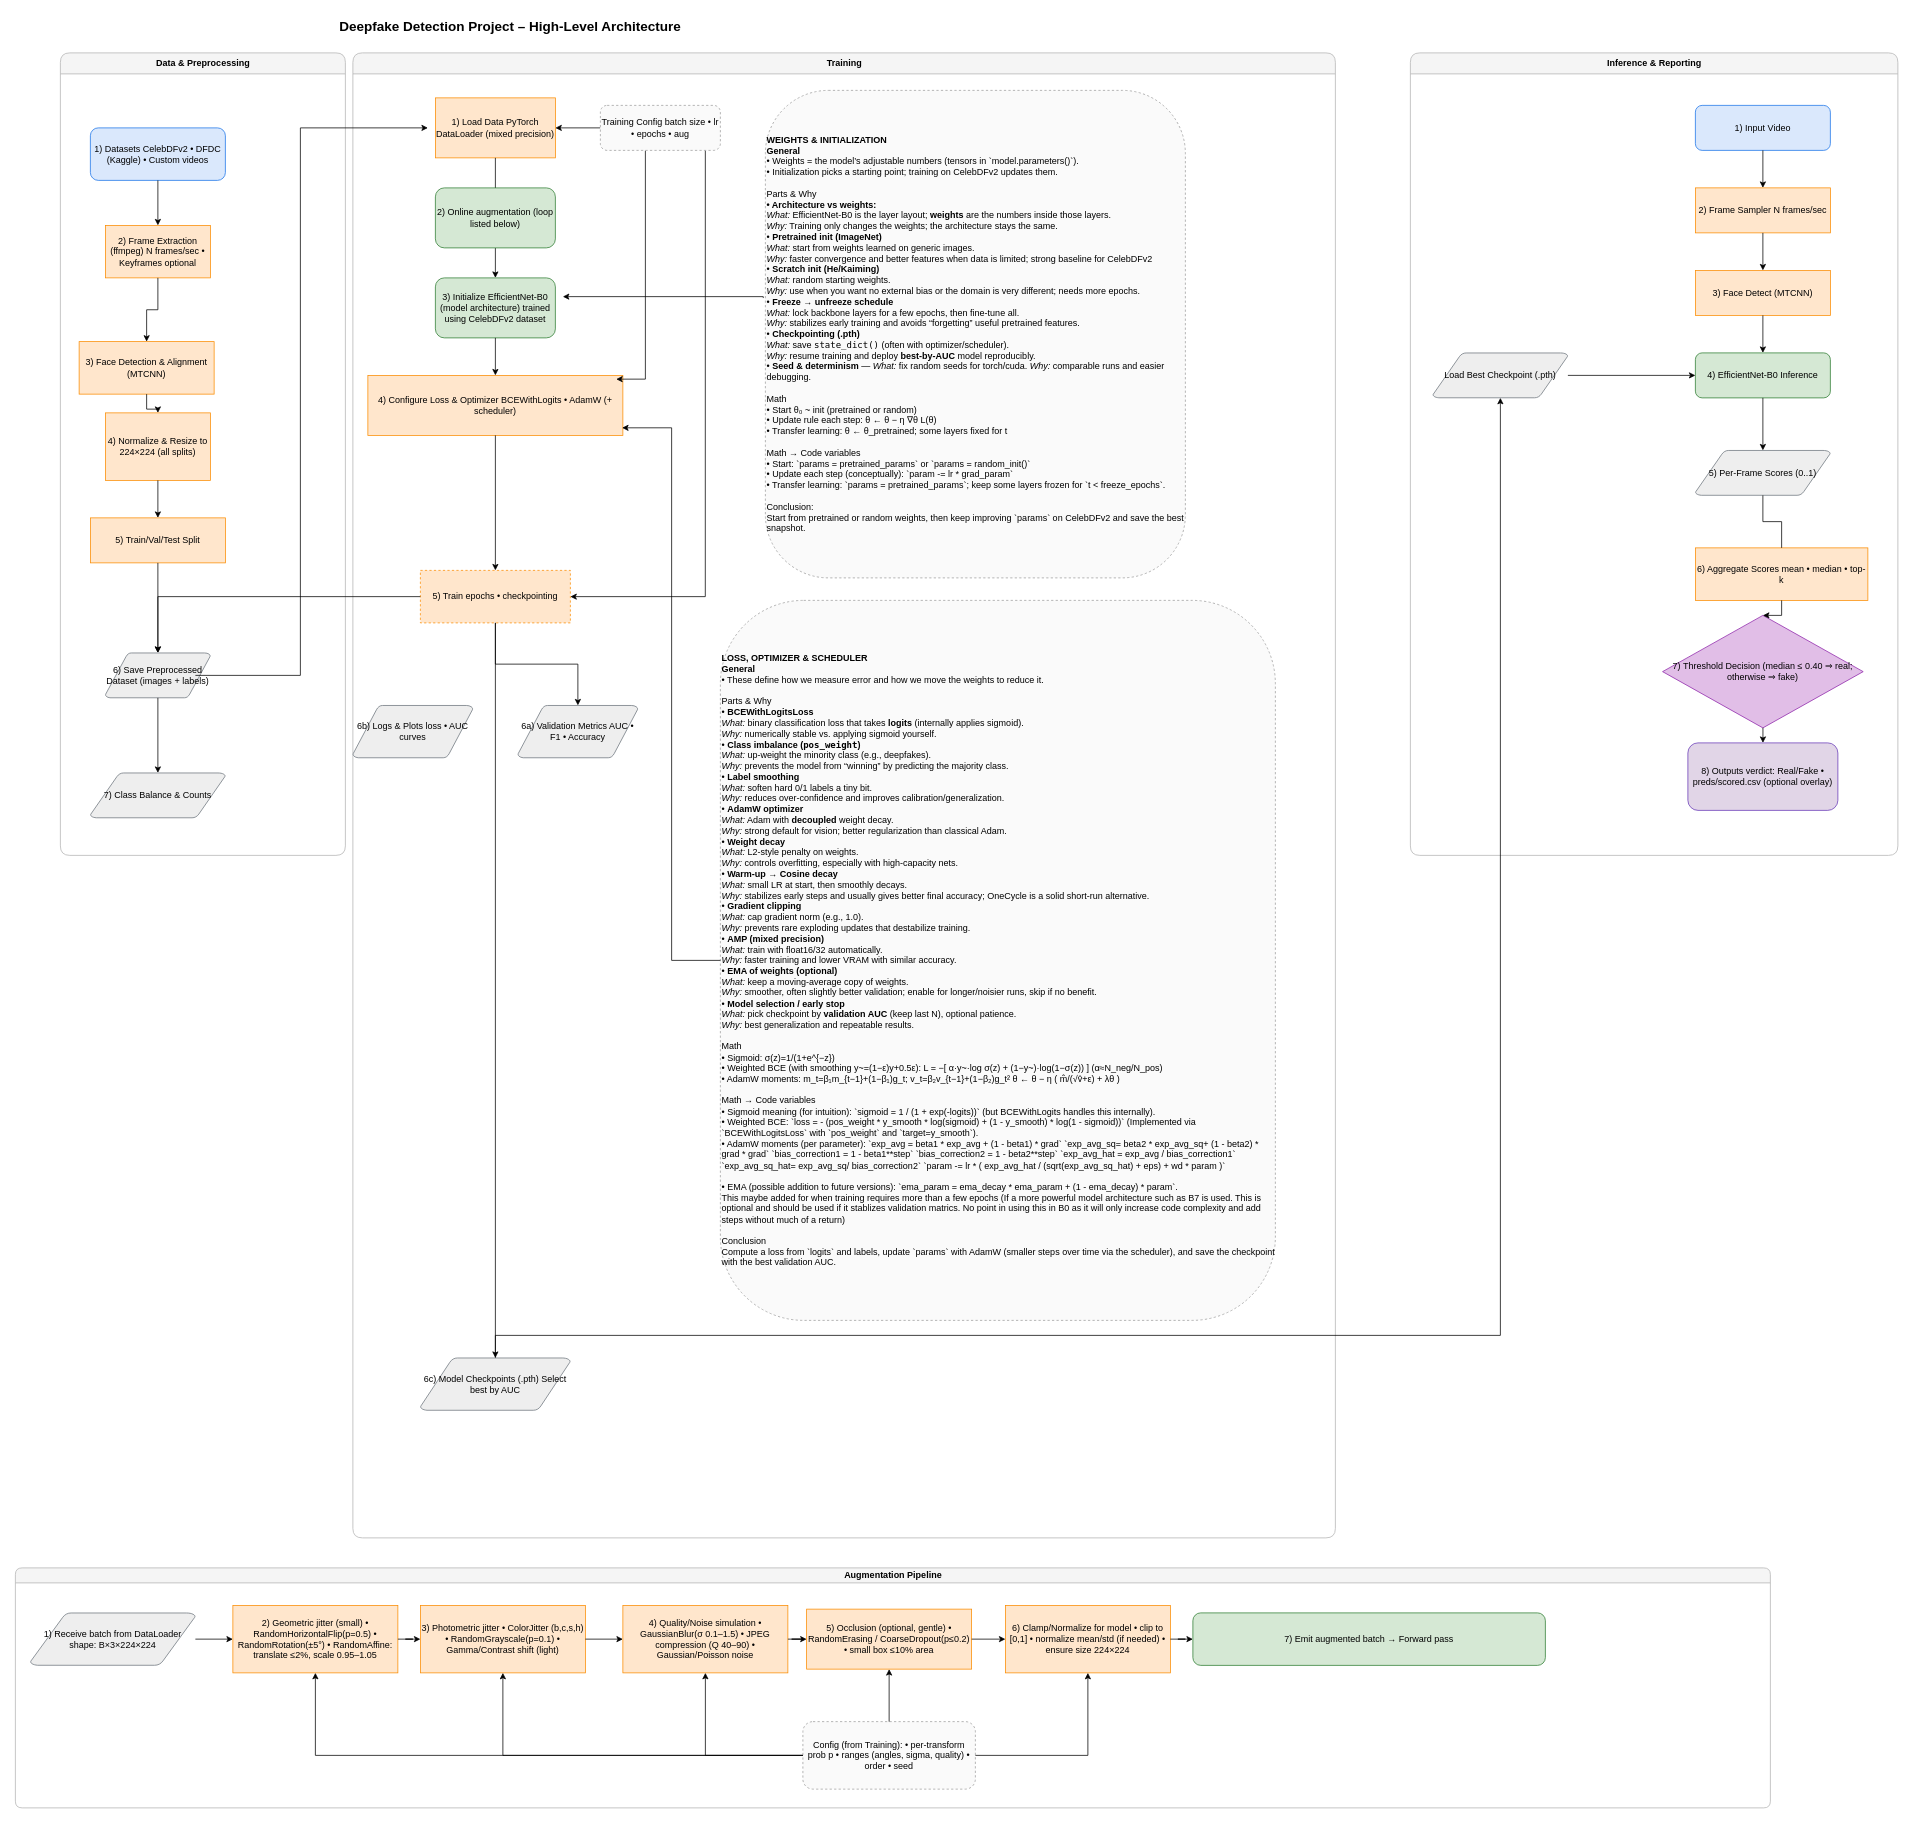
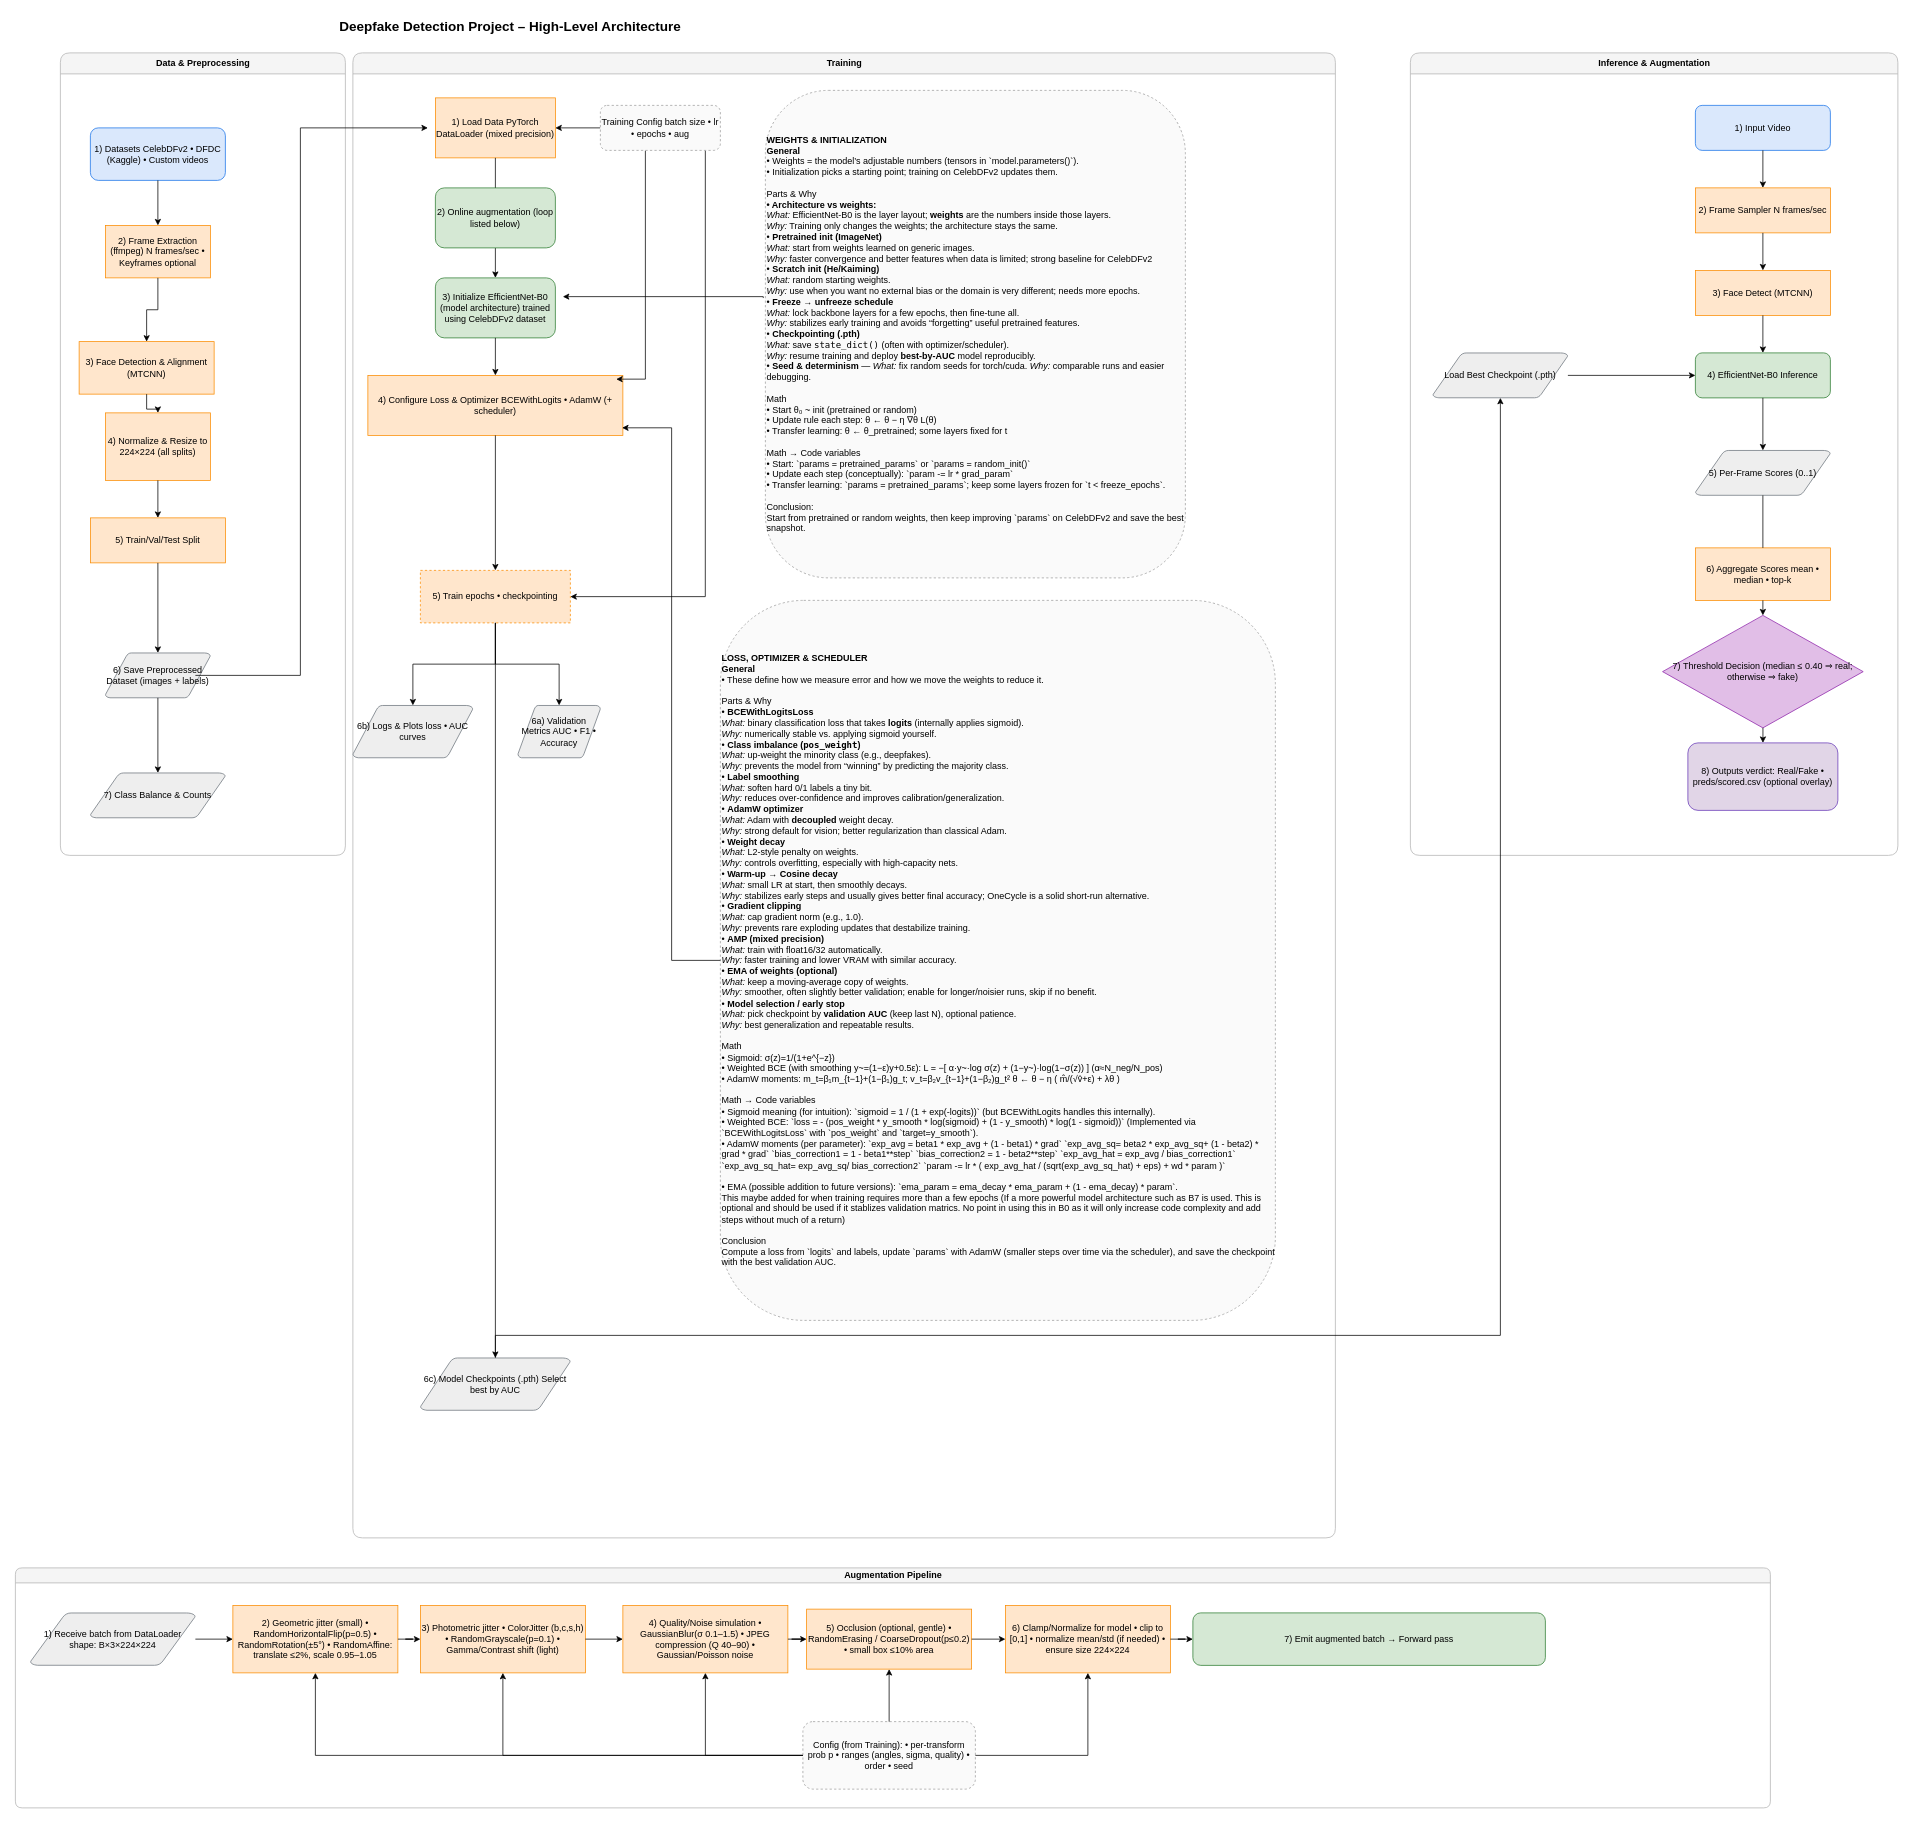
(1655, 63) -> (1655, 63)
(1782, 574) -> (1763, 574)
(290, 597) -> (413, 664)
(578, 732) -> (559, 732)
